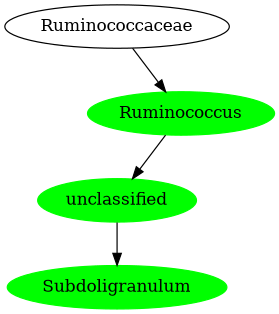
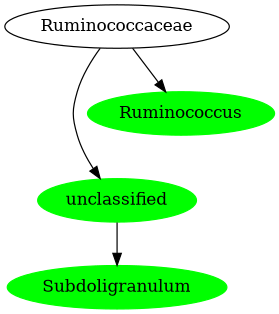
(153, 152) -> (74, 107)
